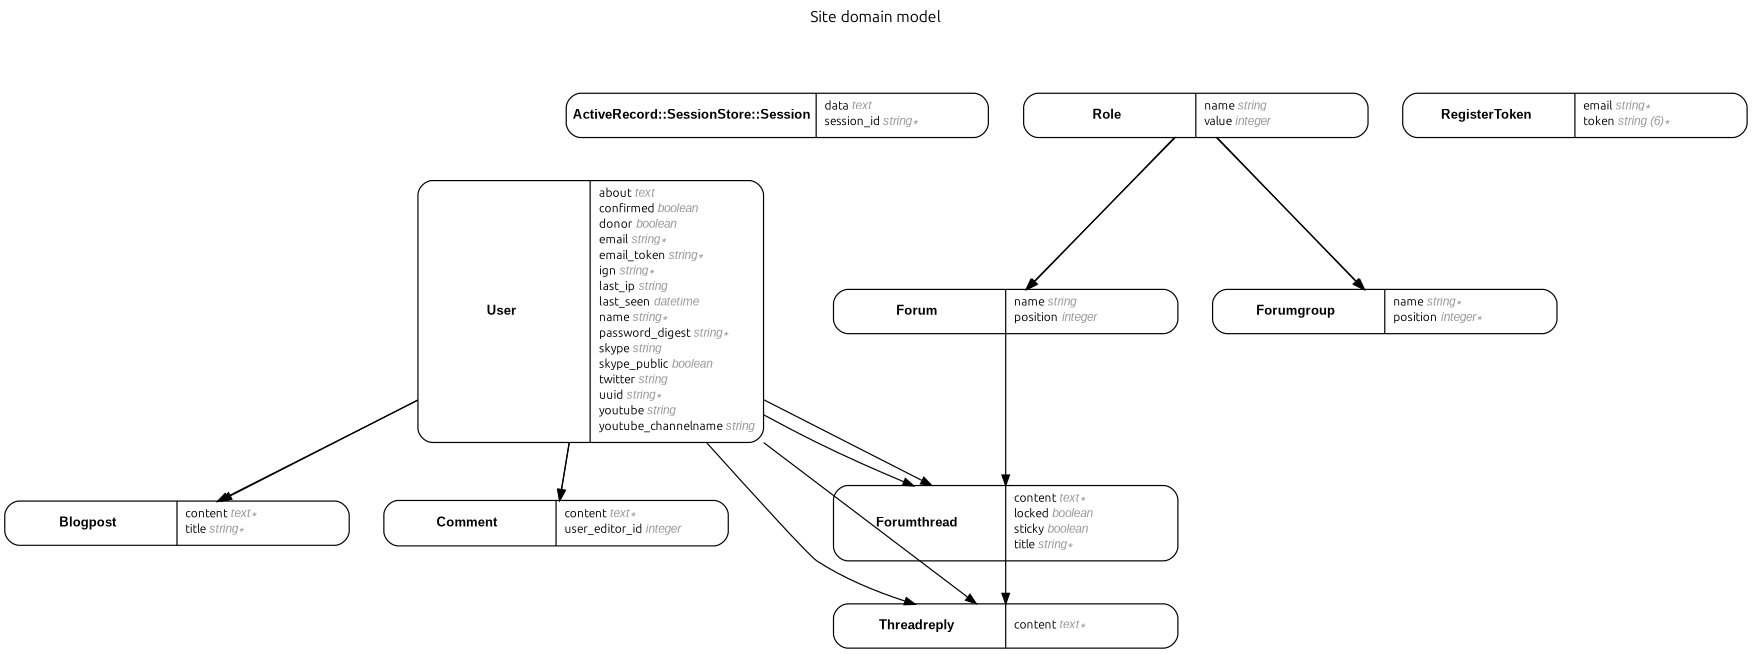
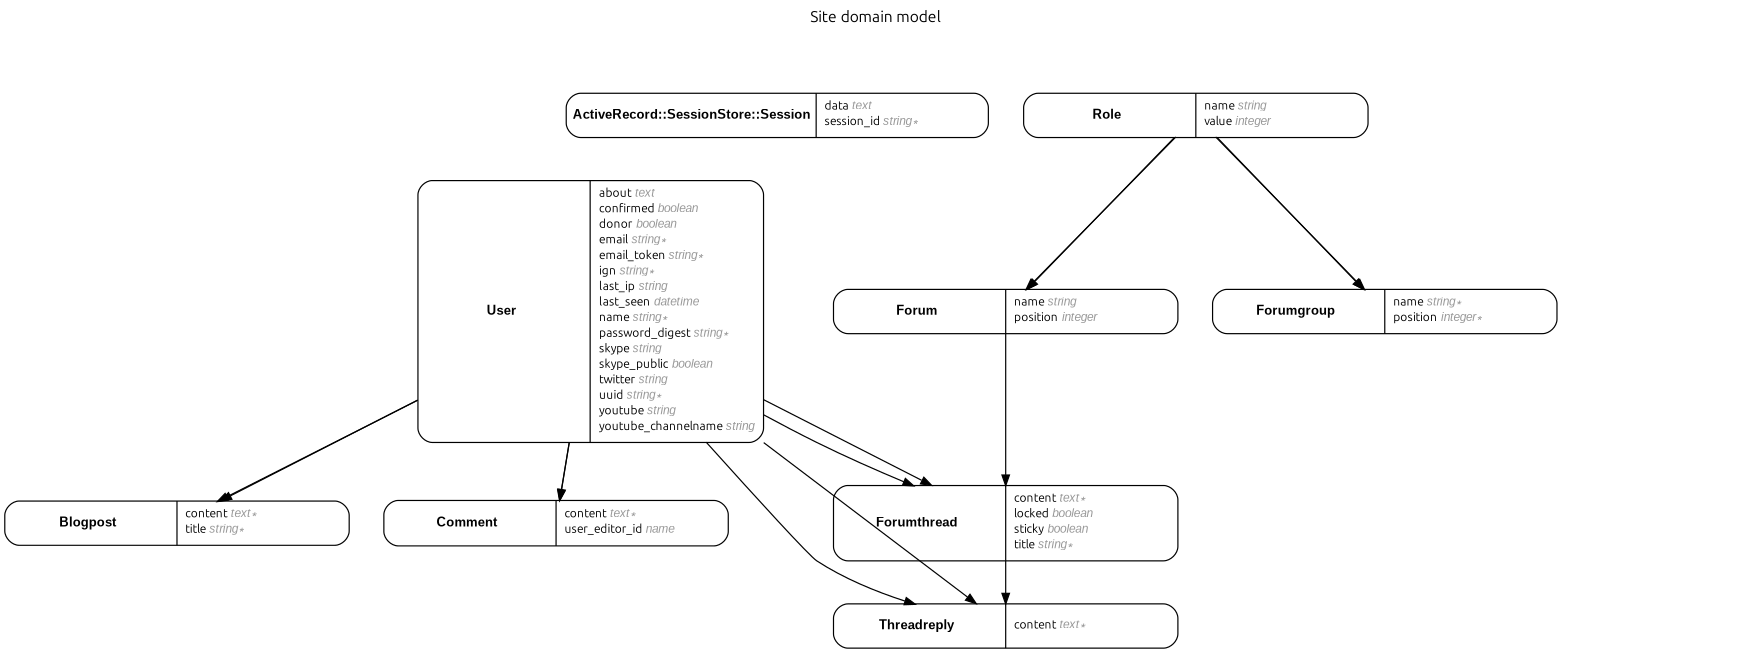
(1575, 115) -> none
(664, 529) -> (661, 529)
